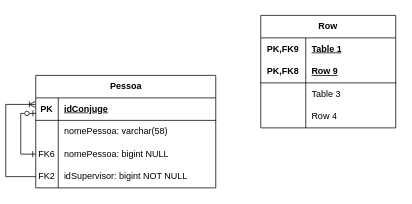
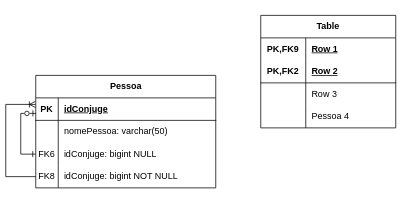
(328, 27) -> (328, 27)
(327, 49) -> (323, 49)
(283, 72) -> (283, 72)
(323, 72) -> (323, 72)
(327, 94) -> (323, 94)
(323, 117) -> (331, 117)
(120, 132) -> (120, 132)
(116, 154) -> (113, 154)
(47, 177) -> (47, 177)
(128, 177) -> (121, 177)
